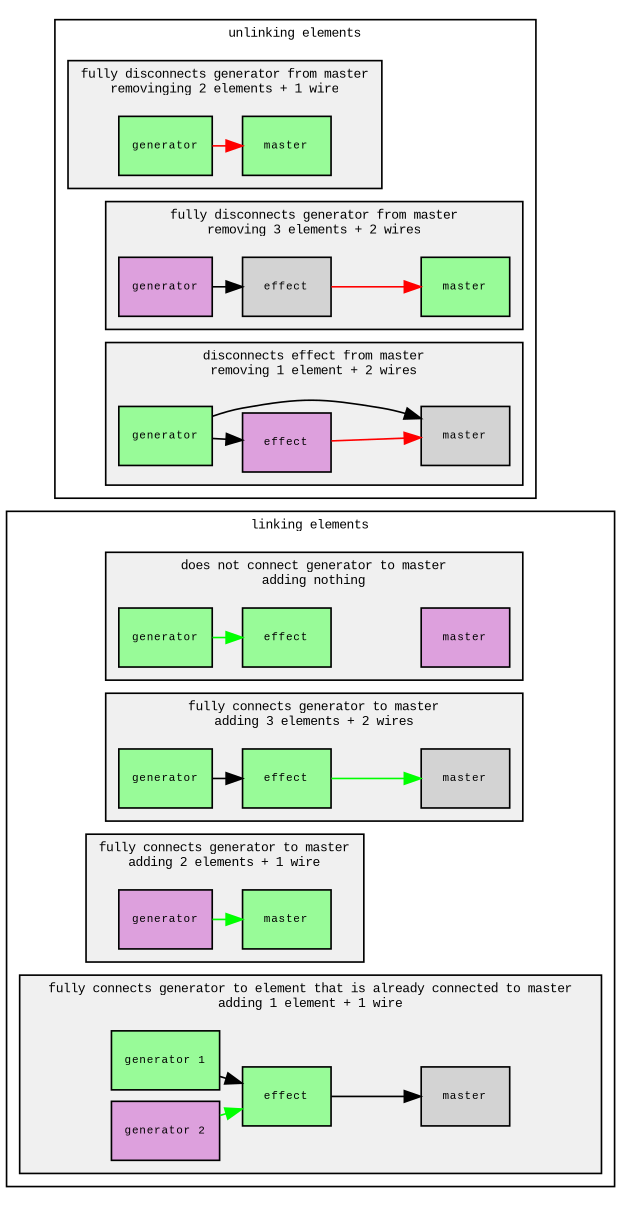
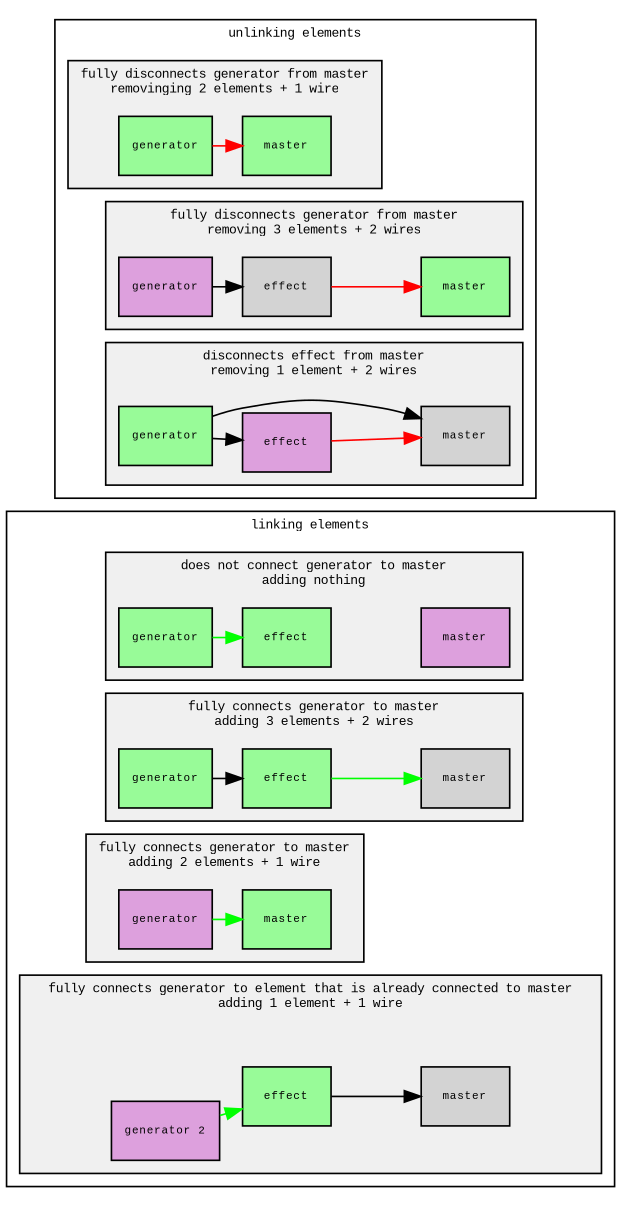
(166, 1060) -> none
